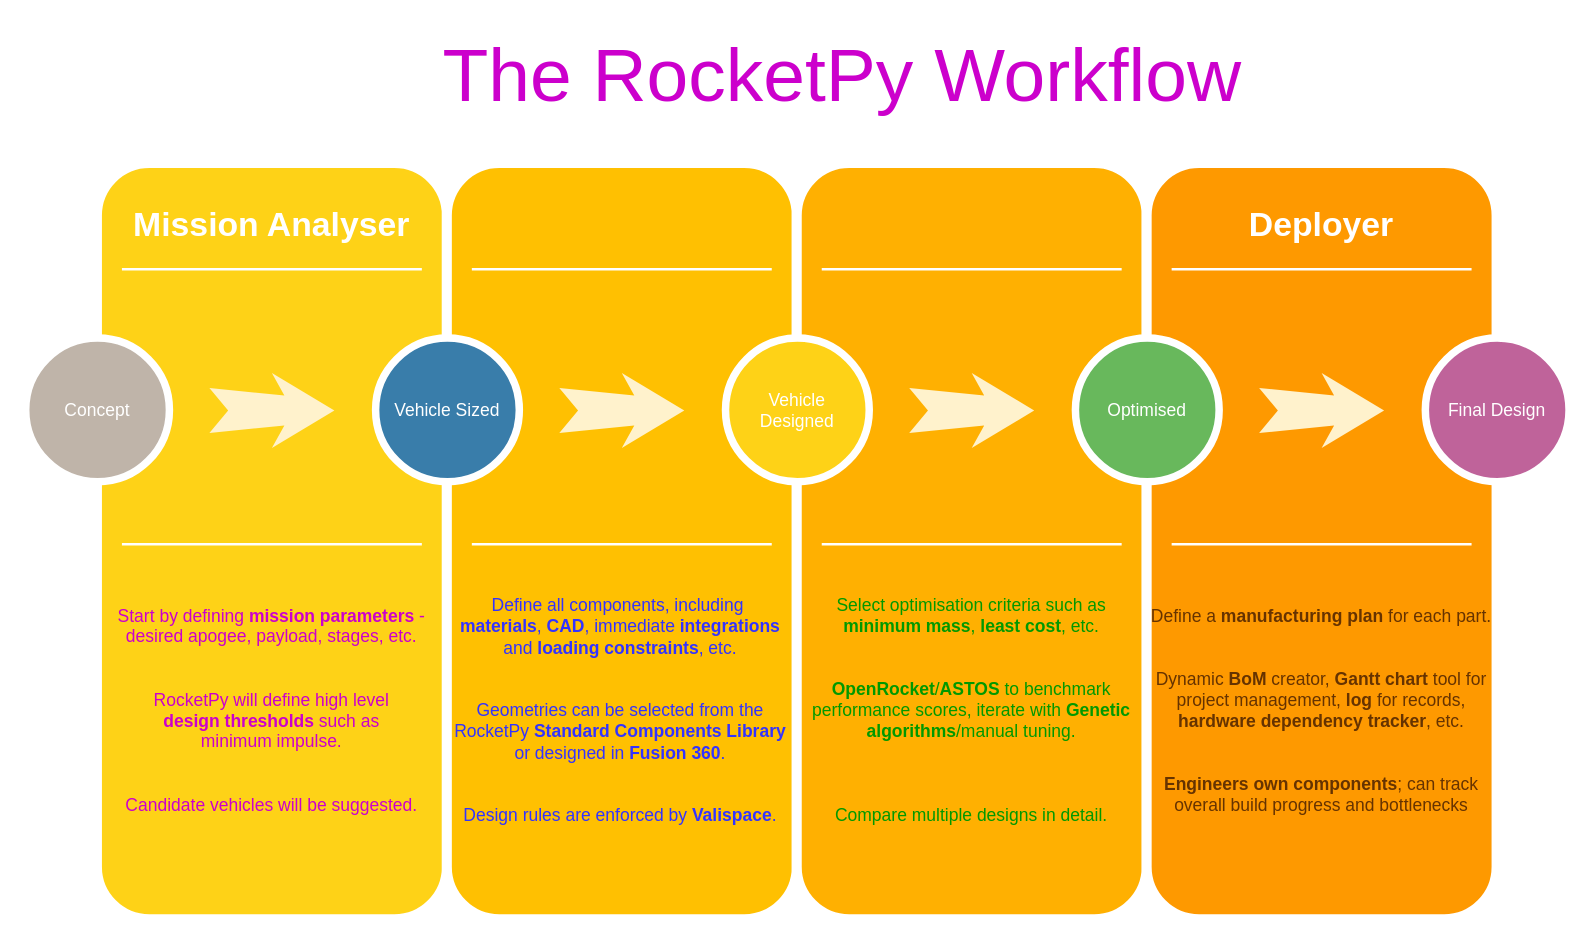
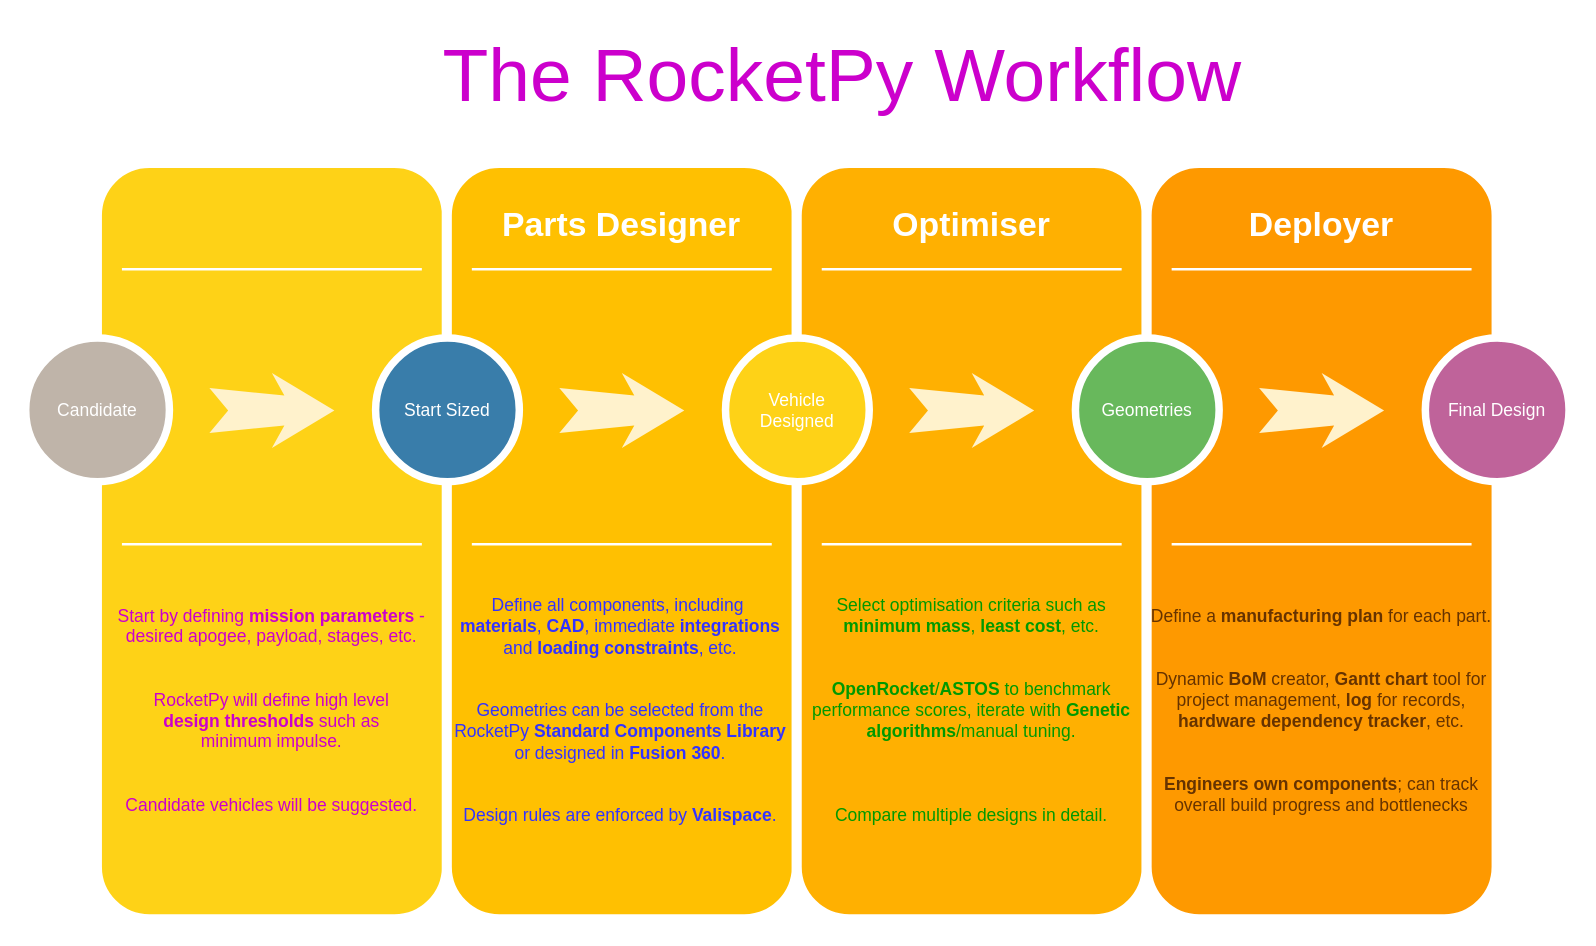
(272, 226) -> none
none -> (622, 226)
none -> (972, 226)
(98, 411) -> (98, 411)
(448, 411) -> (448, 411)
(1148, 411) -> (1148, 411)
